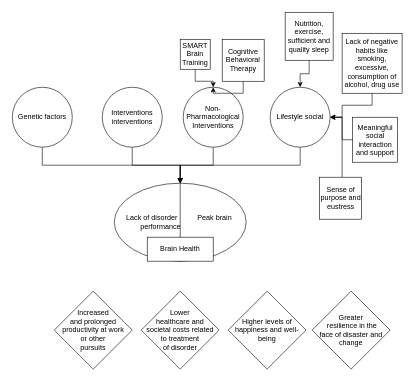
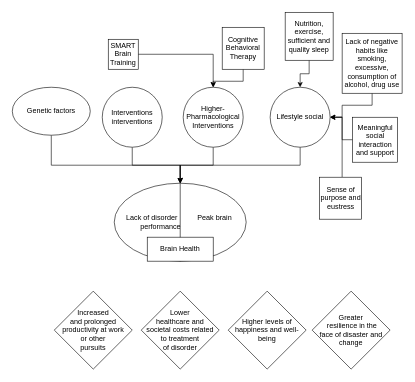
(195, 54) -> (123, 54)
(243, 60) -> (243, 48)
(42, 117) -> (51, 111)
(213, 117) -> (213, 117)
